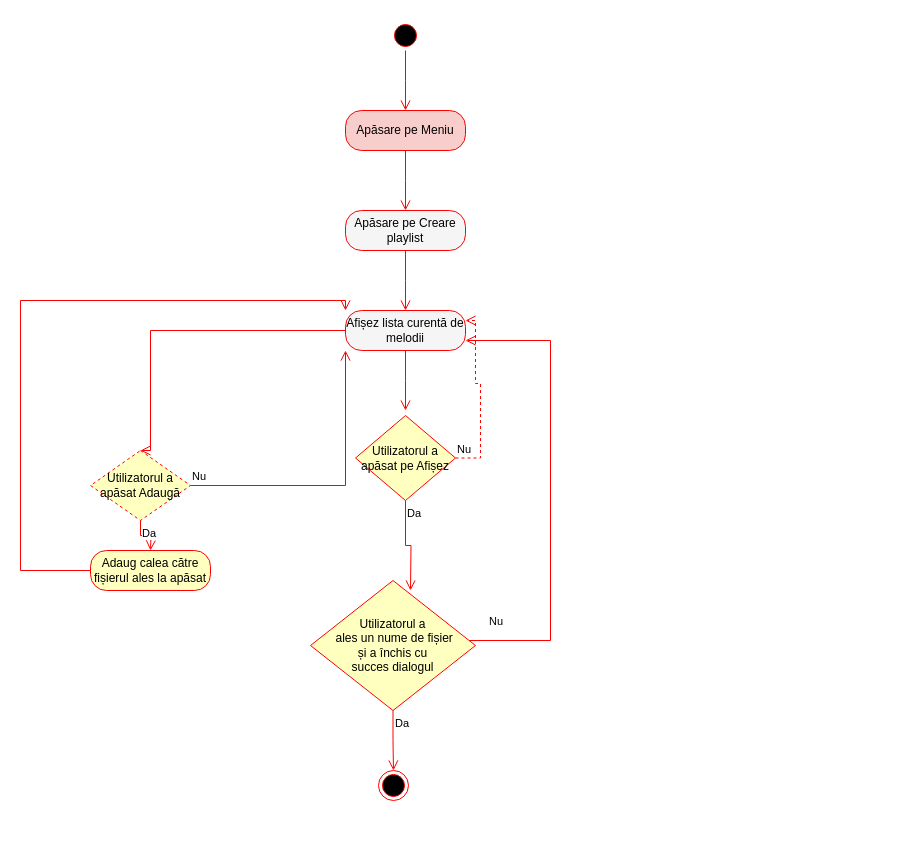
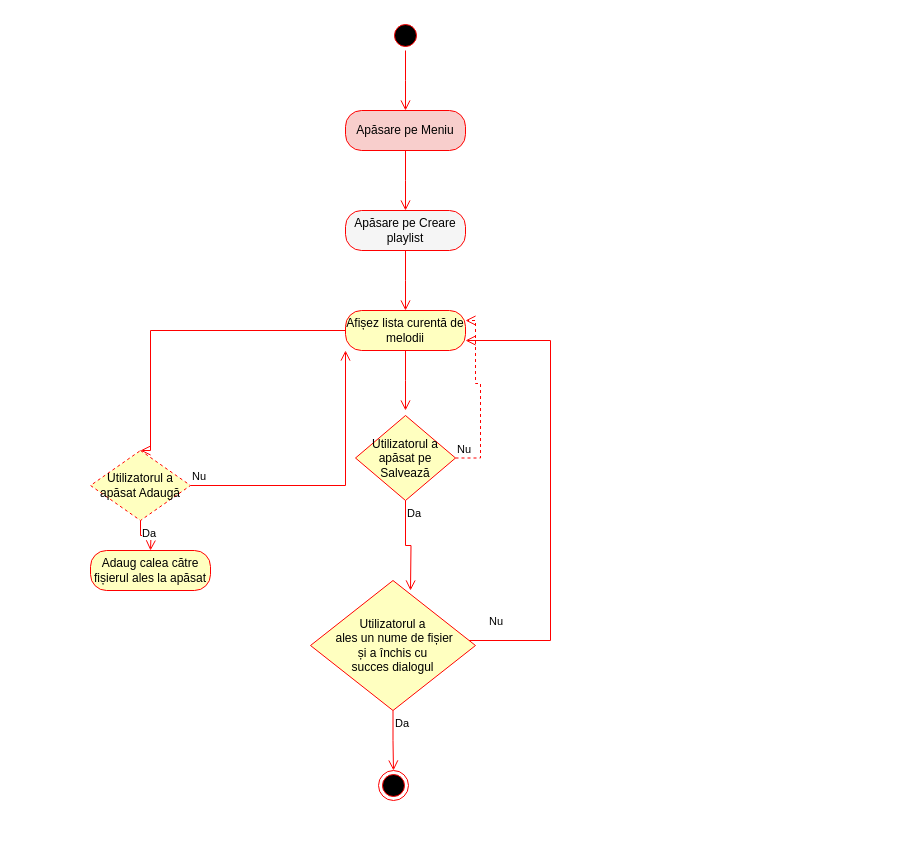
(21, 305) -> none
(406, 331) -> (406, 331)
(406, 459) -> (406, 459)
